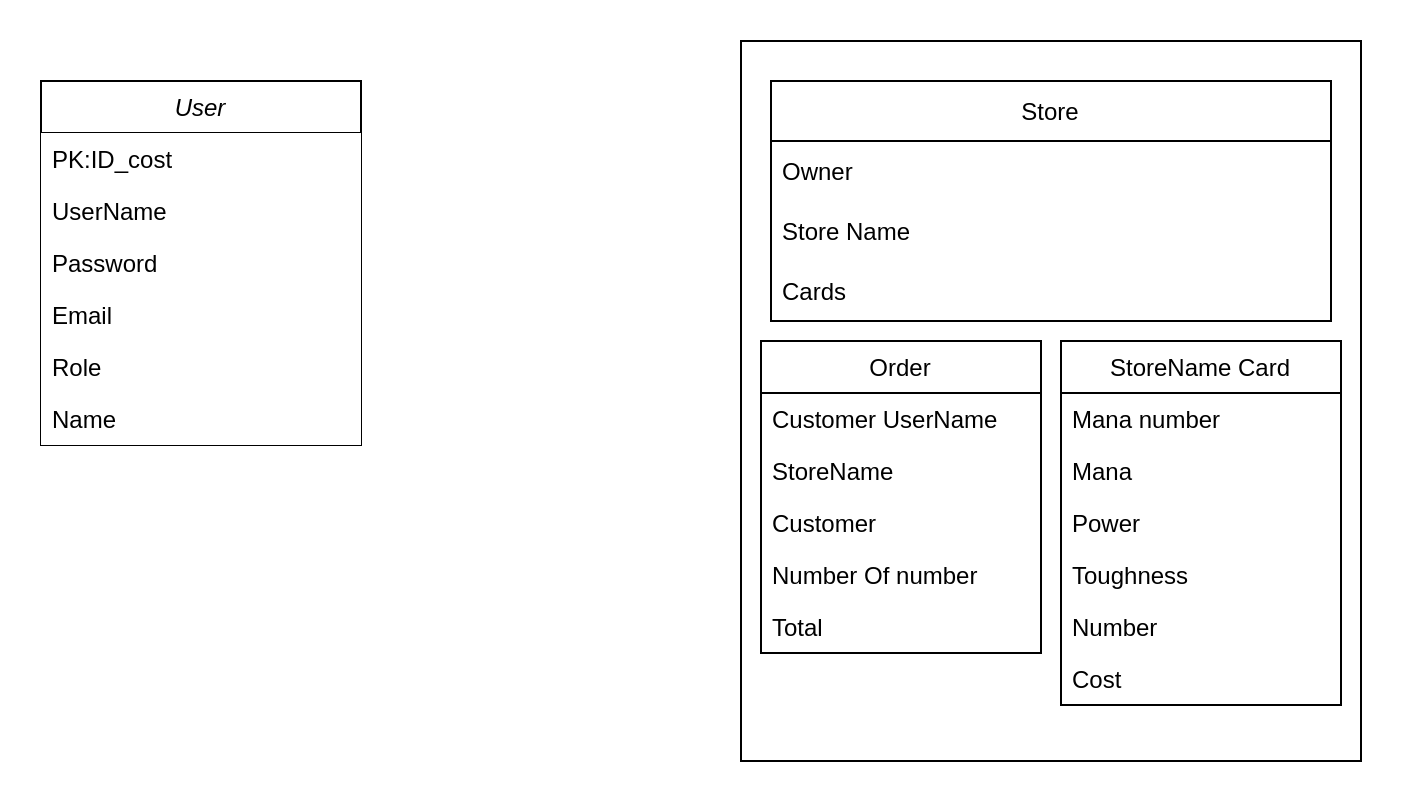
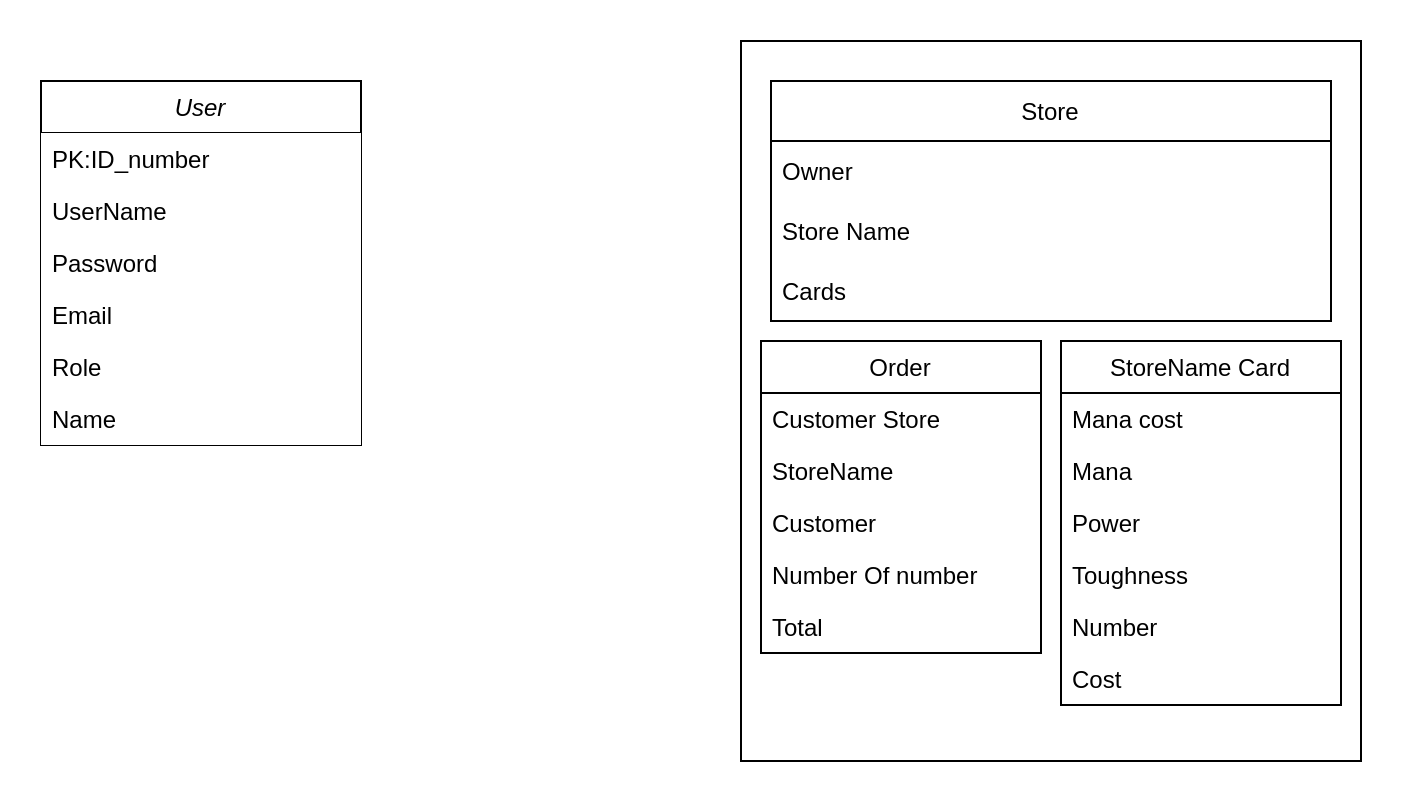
(116, 160) -> (130, 160)
(883, 420) -> (863, 420)
(1143, 420) -> (1129, 420)
